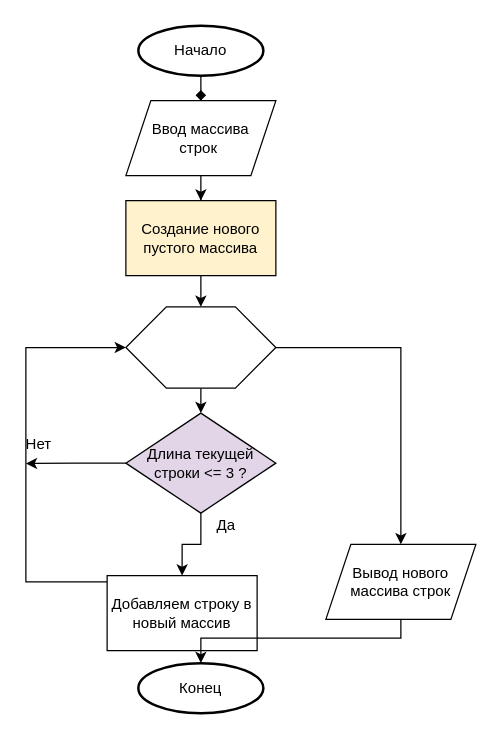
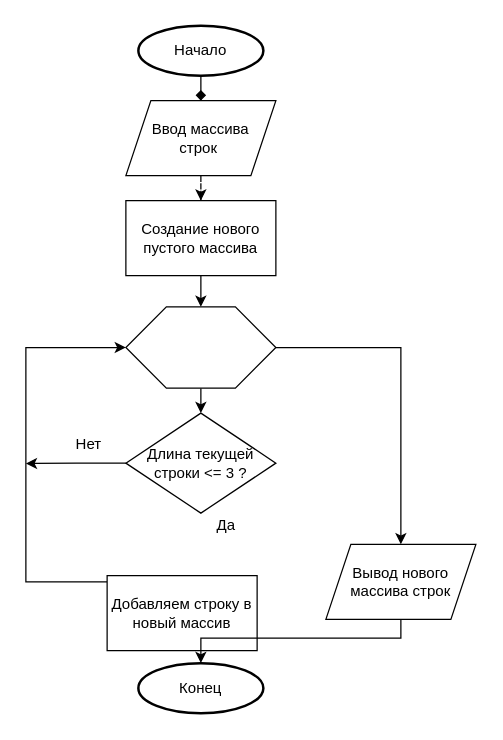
(201, 184) -> (201, 184)
(201, 238) -> (201, 238)
(38, 444) -> (88, 444)
(201, 463) -> (201, 463)
(195, 544) -> none
